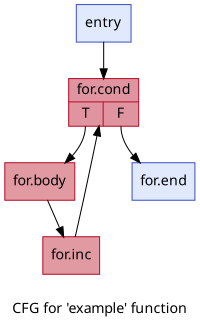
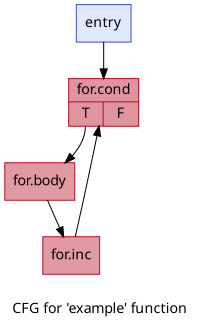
(163, 181) -> none
